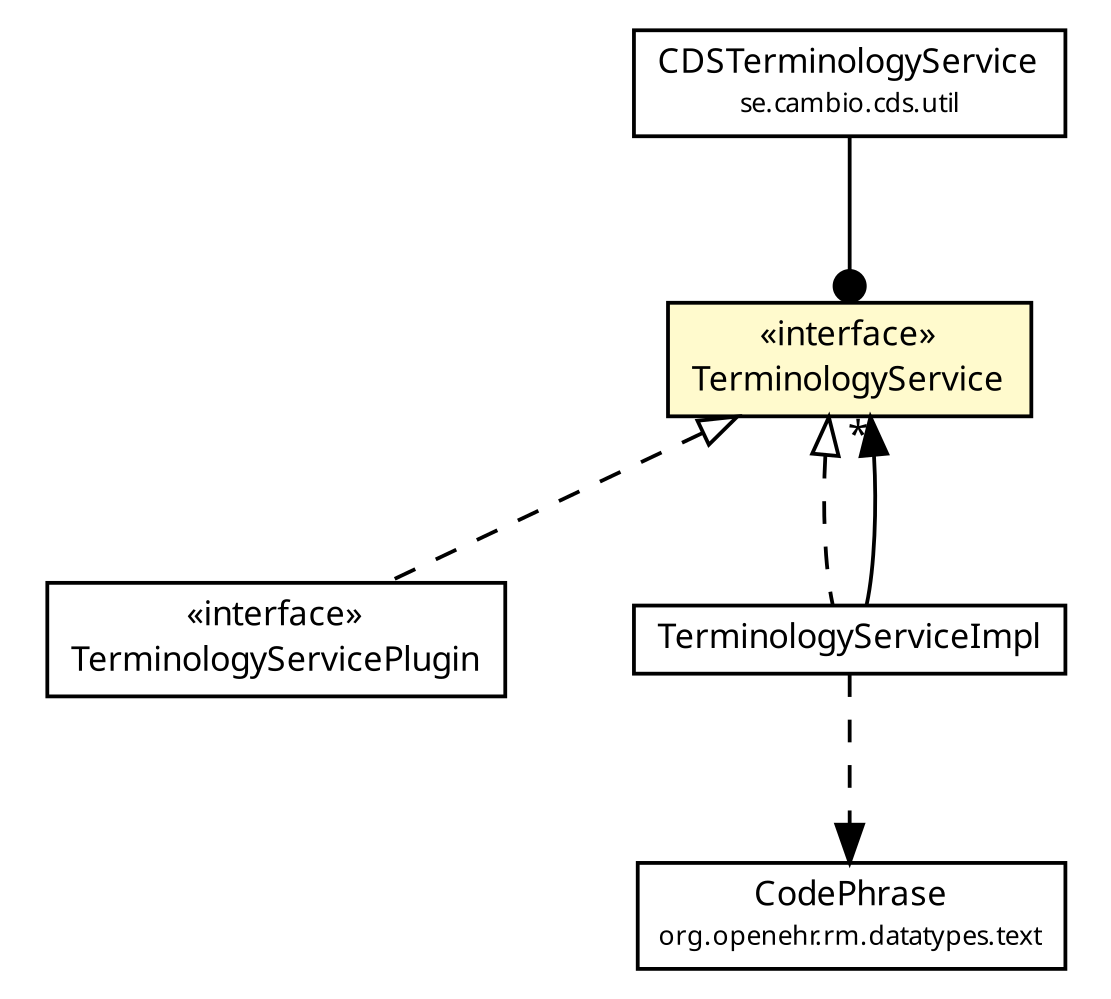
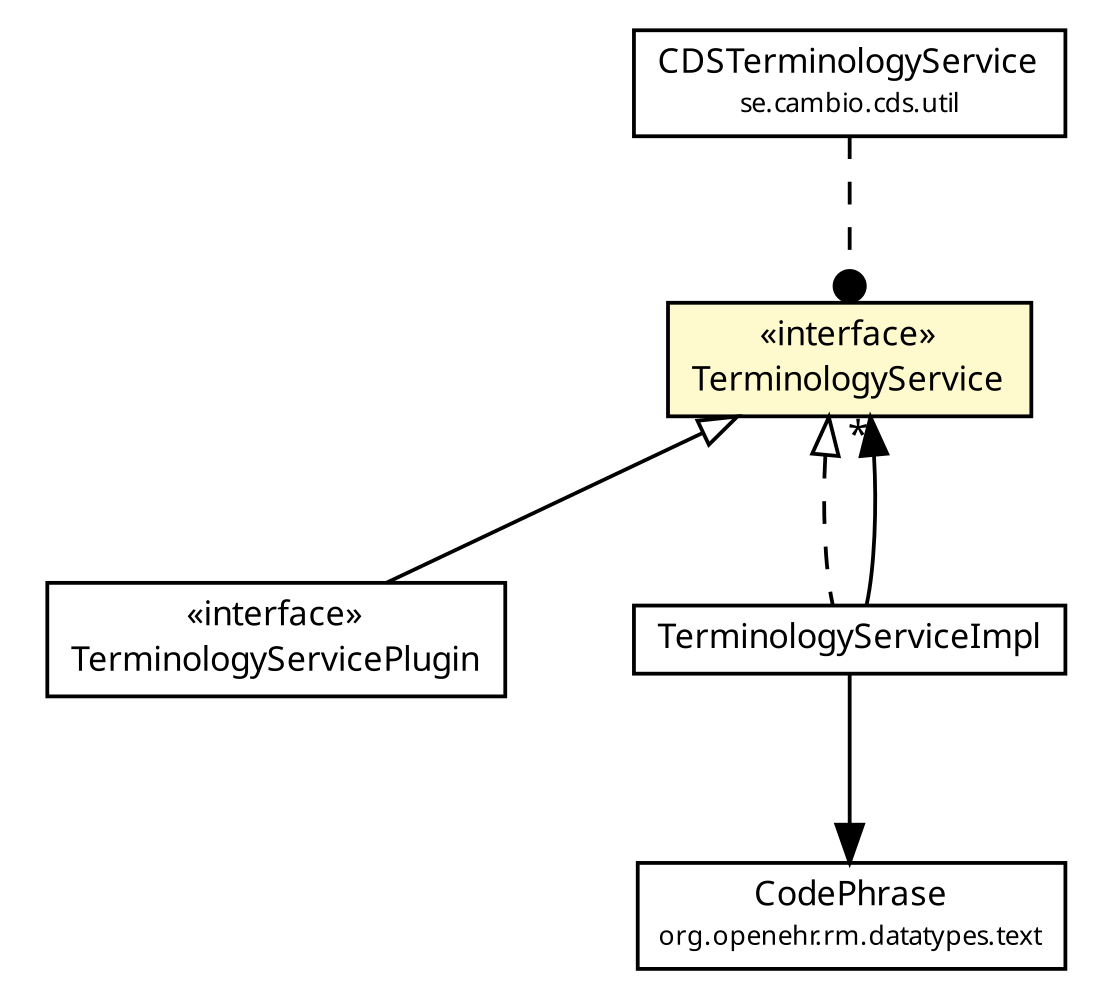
(850, 204) -> (850, 204)
(544, 508) -> (544, 508)
(850, 749) -> (850, 749)
